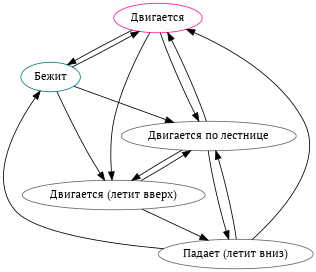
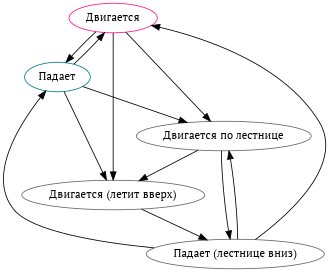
(51, 77) -> (57, 77)
(190, 80) -> none
(162, 168) -> none
(236, 254) -> (235, 254)
